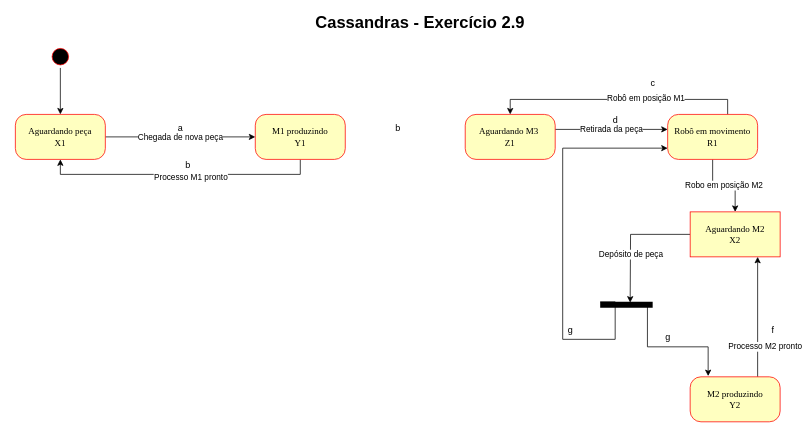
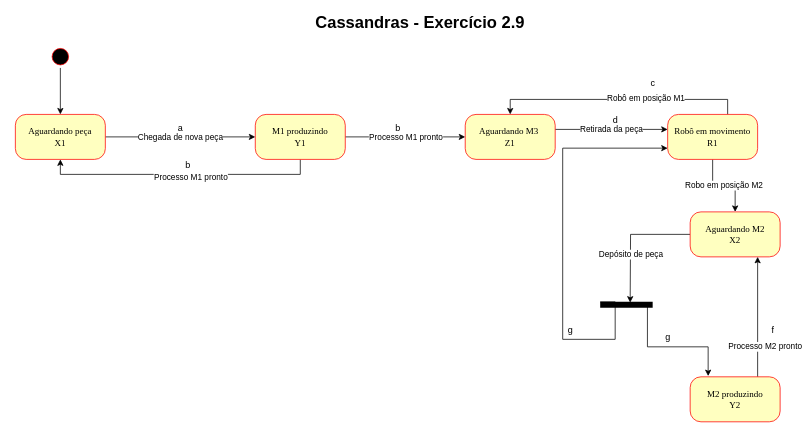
none -> (405, 137)
(735, 234) -> (735, 234)
